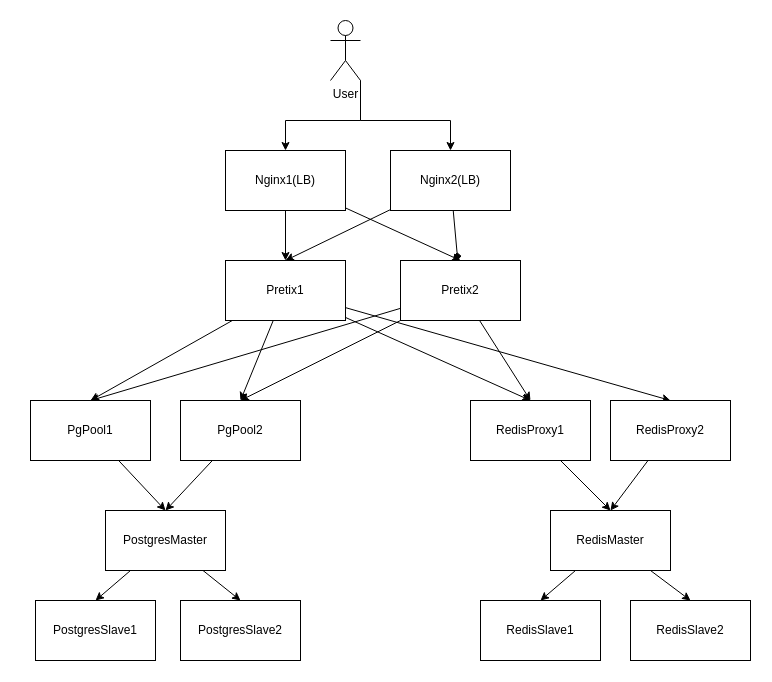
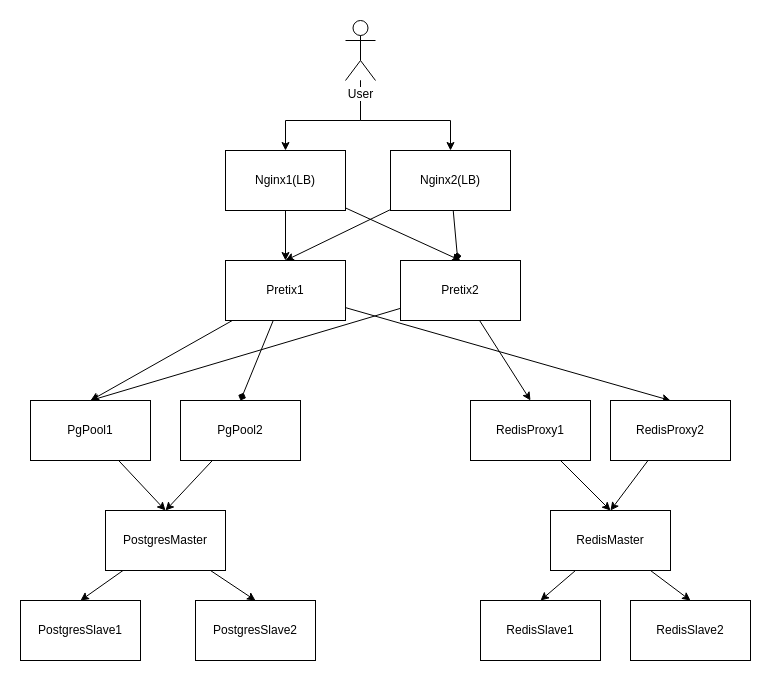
(346, 51) -> (361, 51)
(435, 358) -> none
(323, 359) -> none
(244, 393) -> (244, 392)
(96, 631) -> (81, 631)
(241, 631) -> (256, 631)
